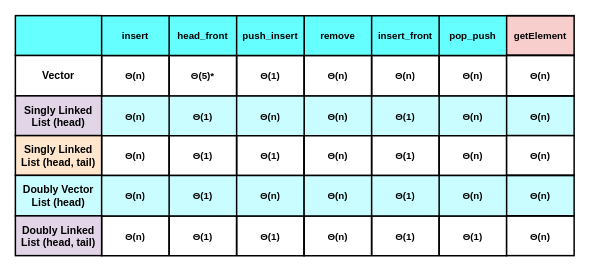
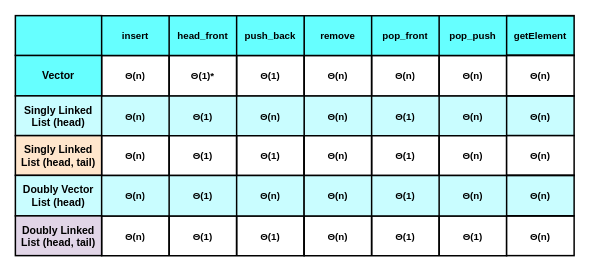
(540, 35) -> (540, 35)
(270, 36) -> (270, 36)
(405, 36) -> (405, 36)
(59, 75) -> (59, 75)
(203, 75) -> (203, 75)
(59, 116) -> (59, 116)
